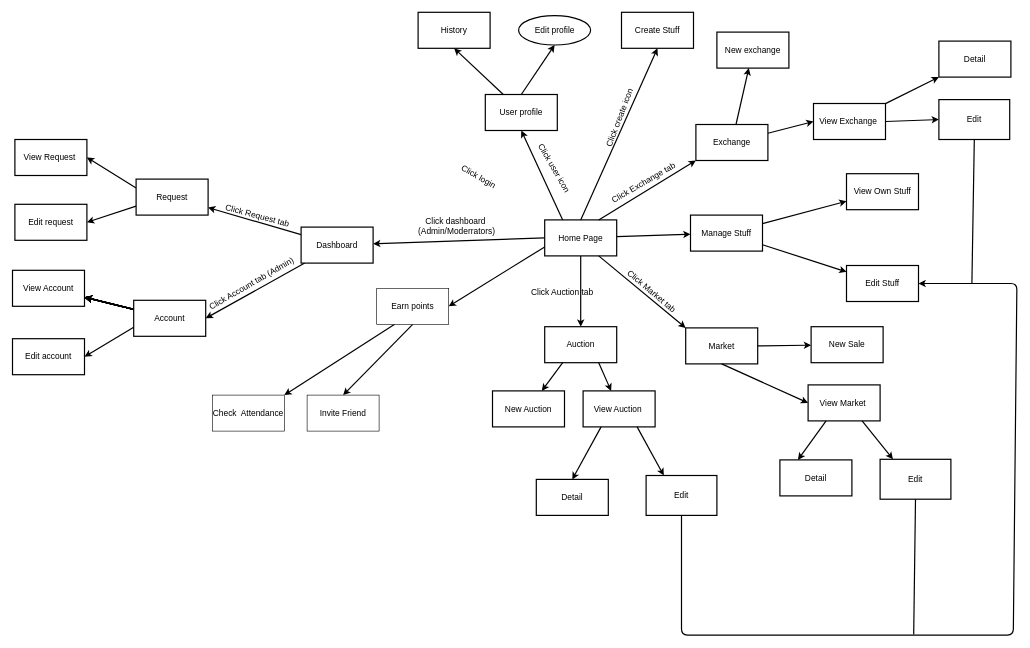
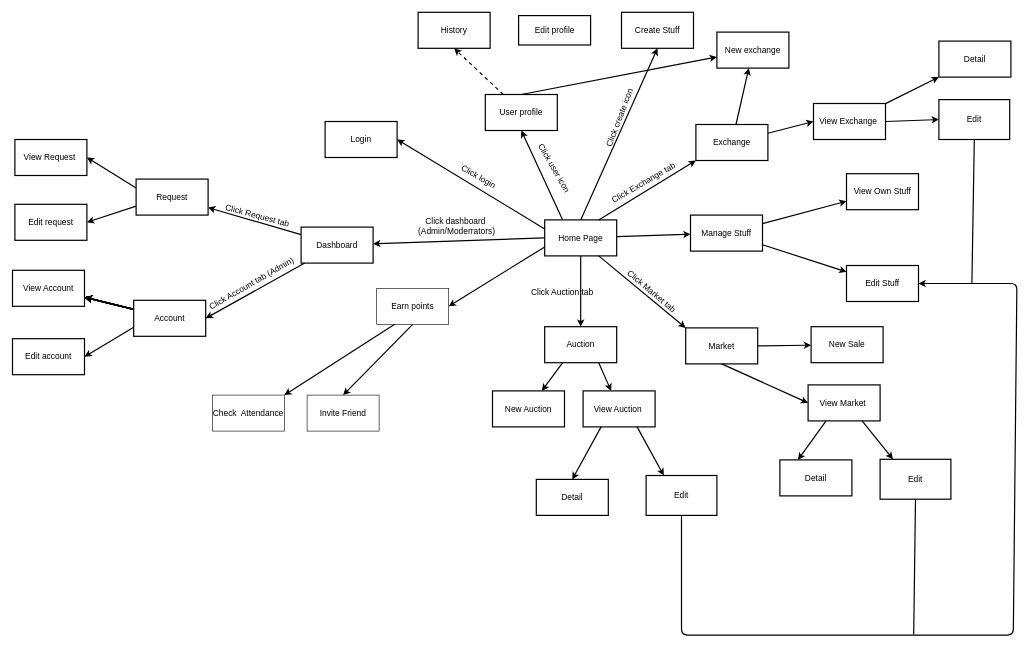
(554, 30) -> (554, 30)
(480, 72) -> (480, 72)
(536, 72) -> (616, 76)
none -> (361, 140)
none -> (473, 186)
